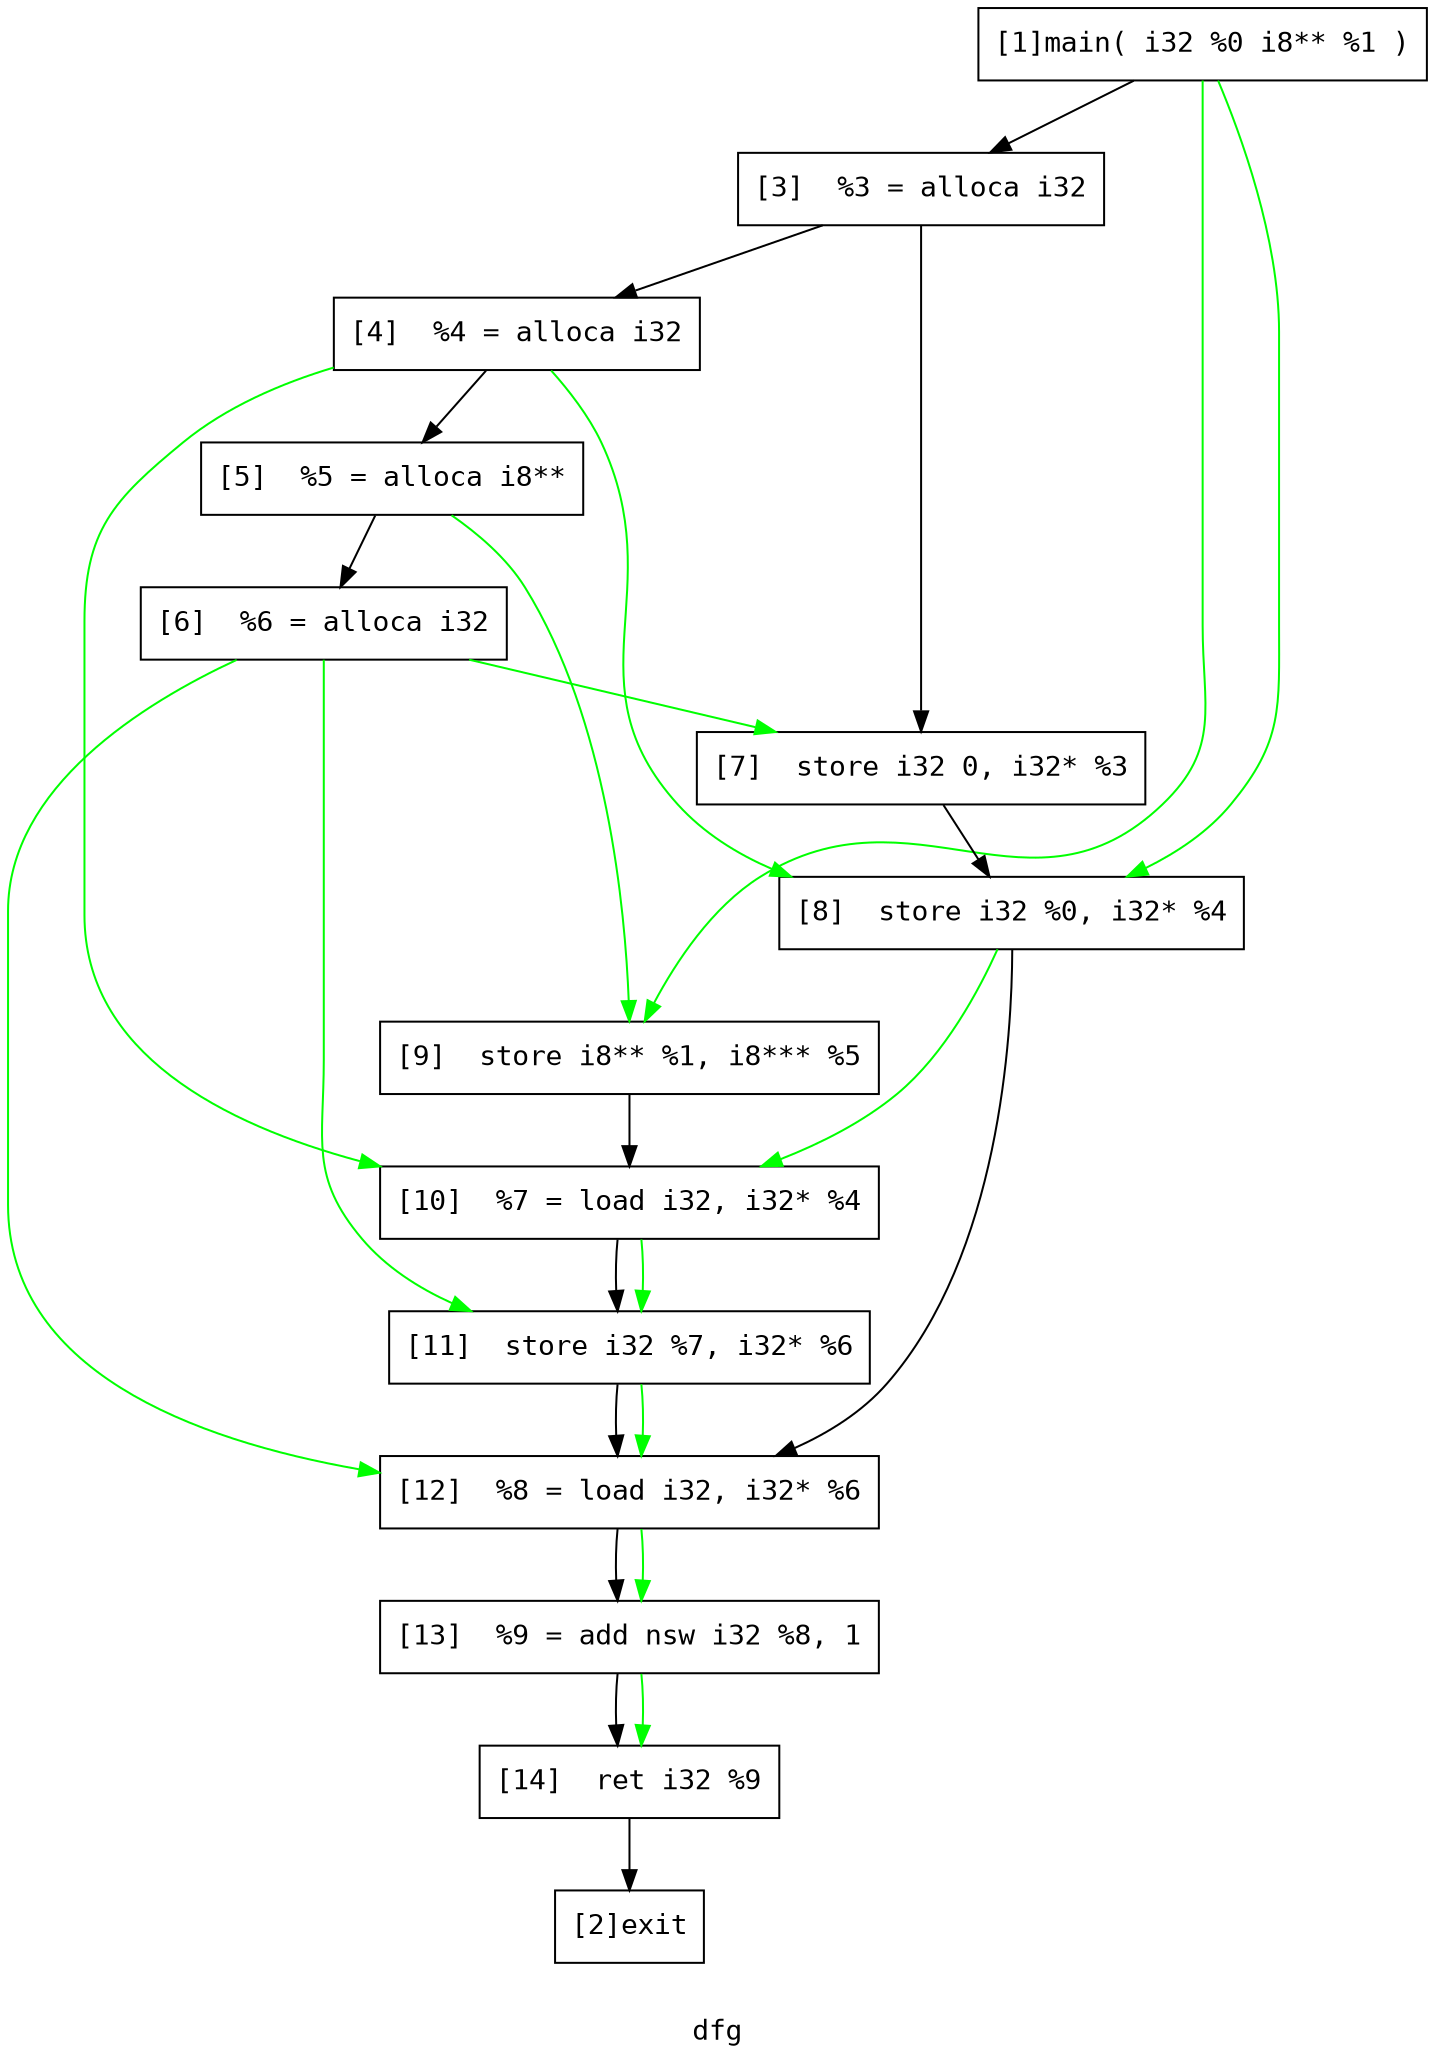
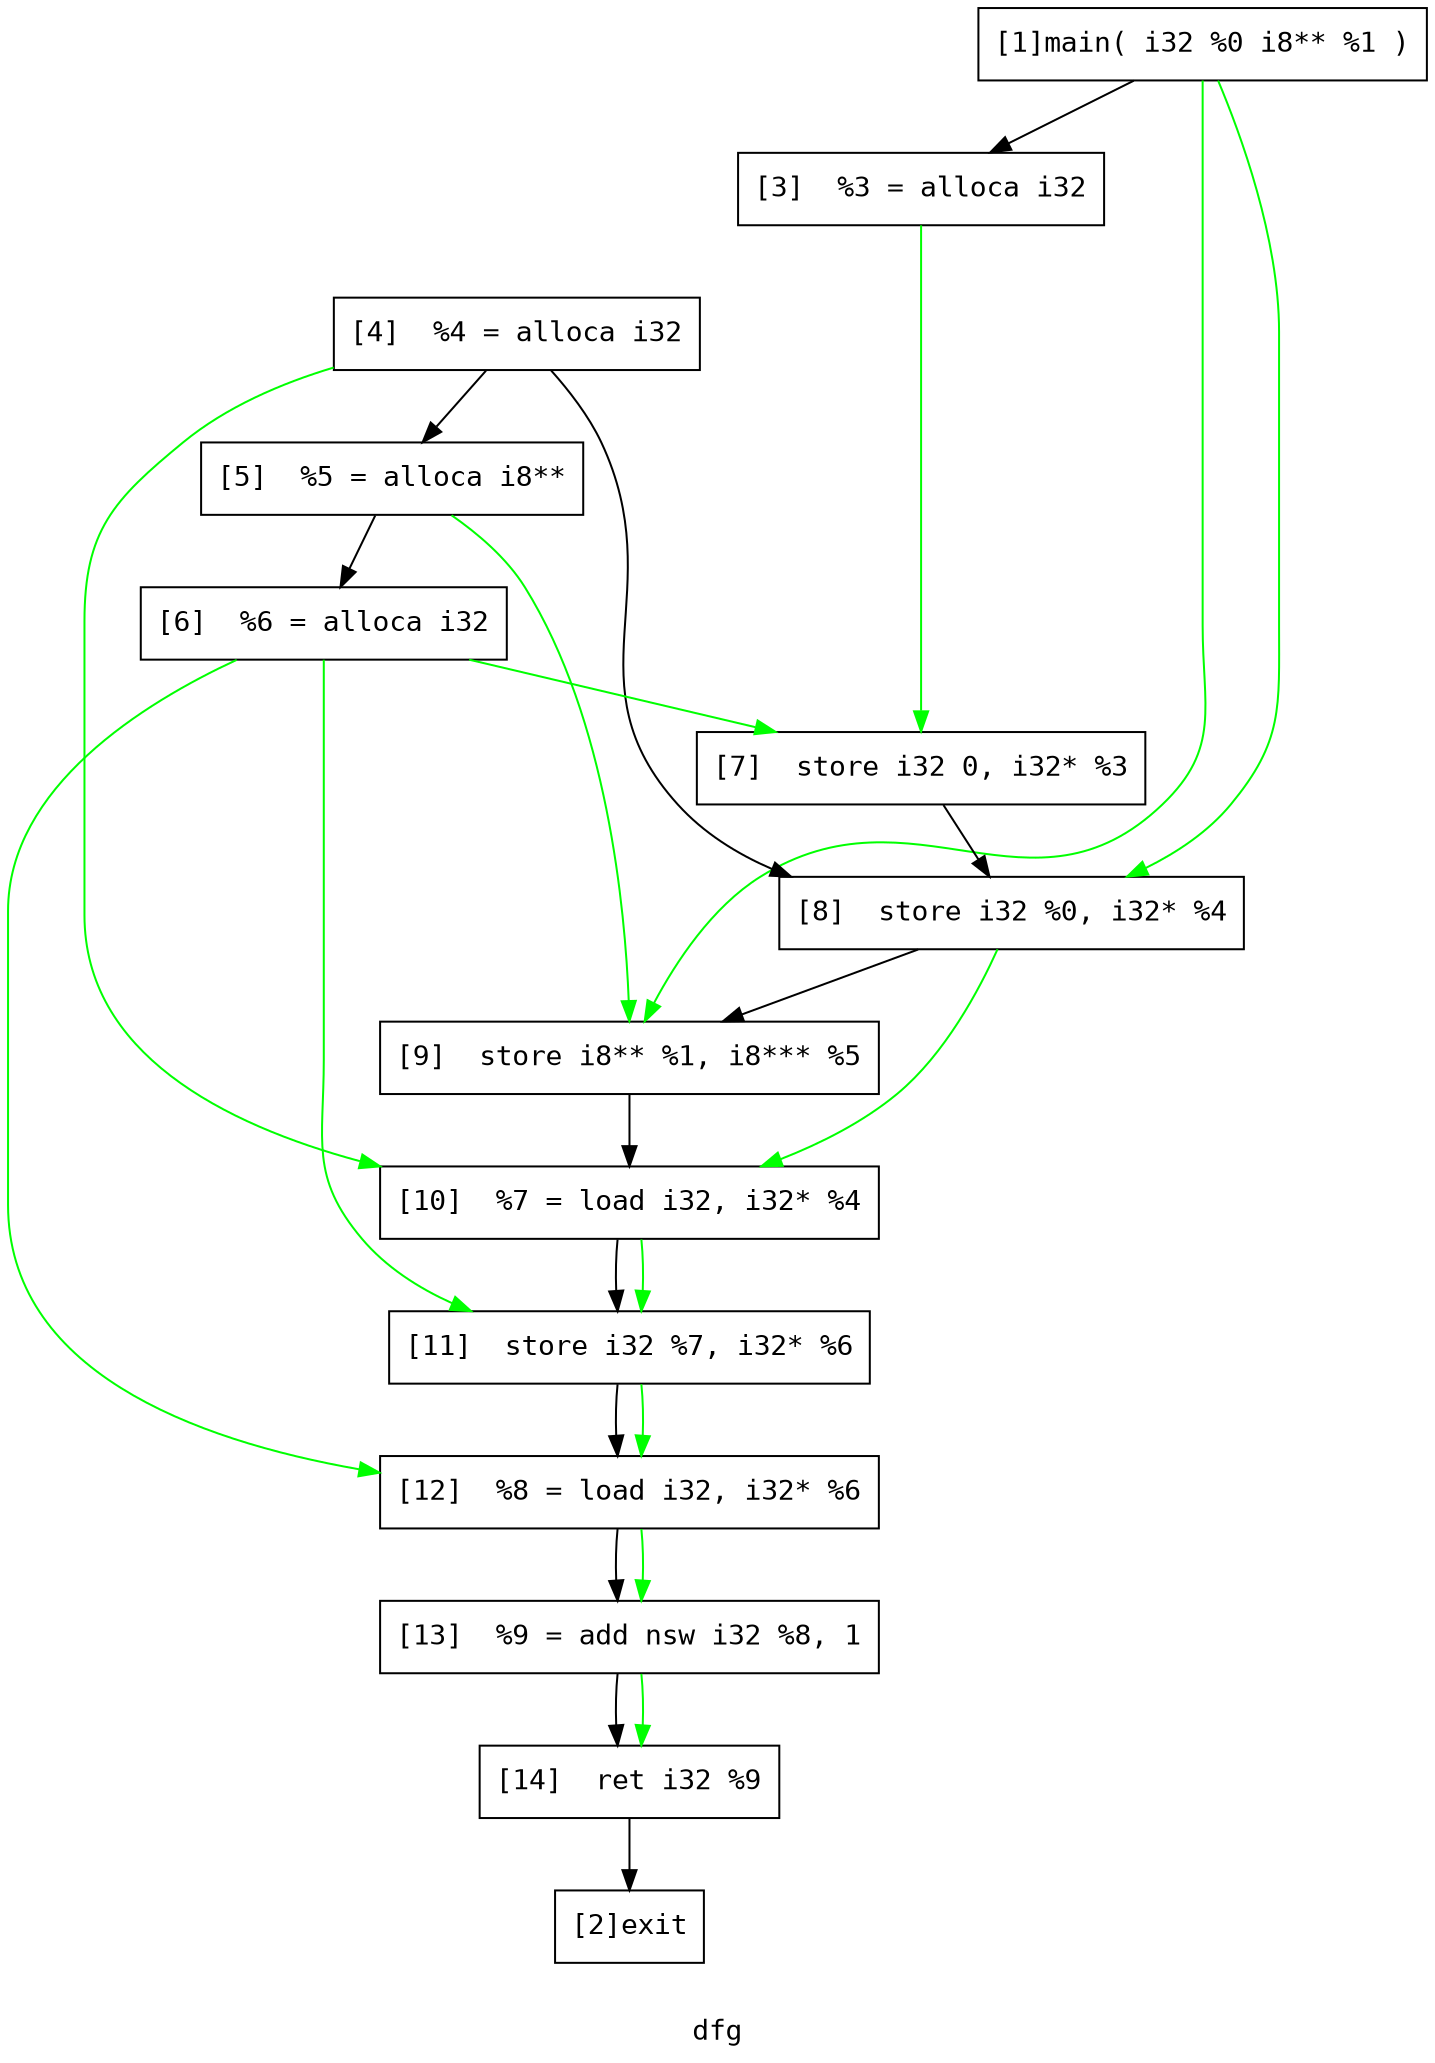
(729, 258) -> none
(921, 468) -> (921, 468)
(624, 642) -> (624, 642)
(969, 1232) -> (830, 982)
